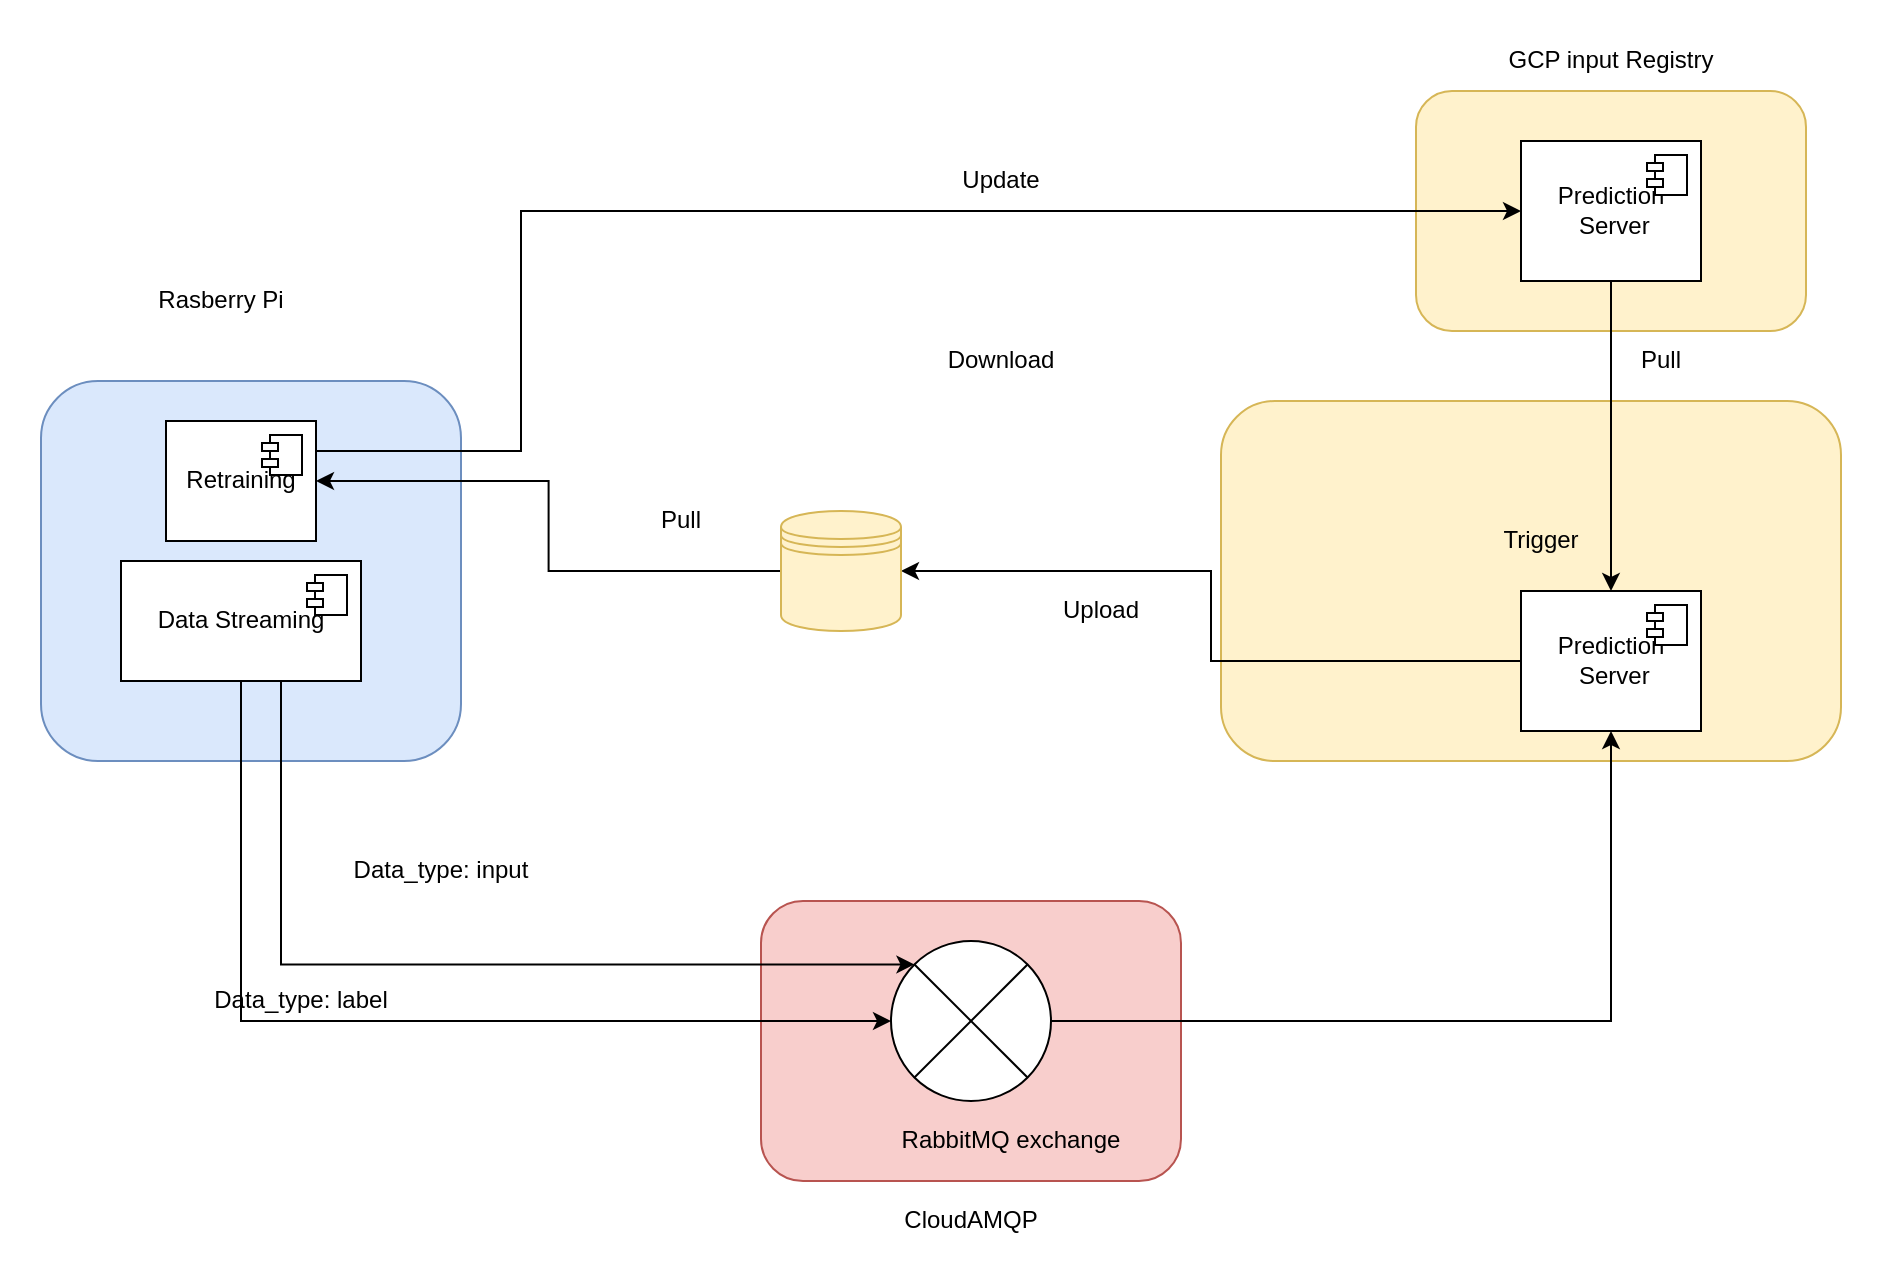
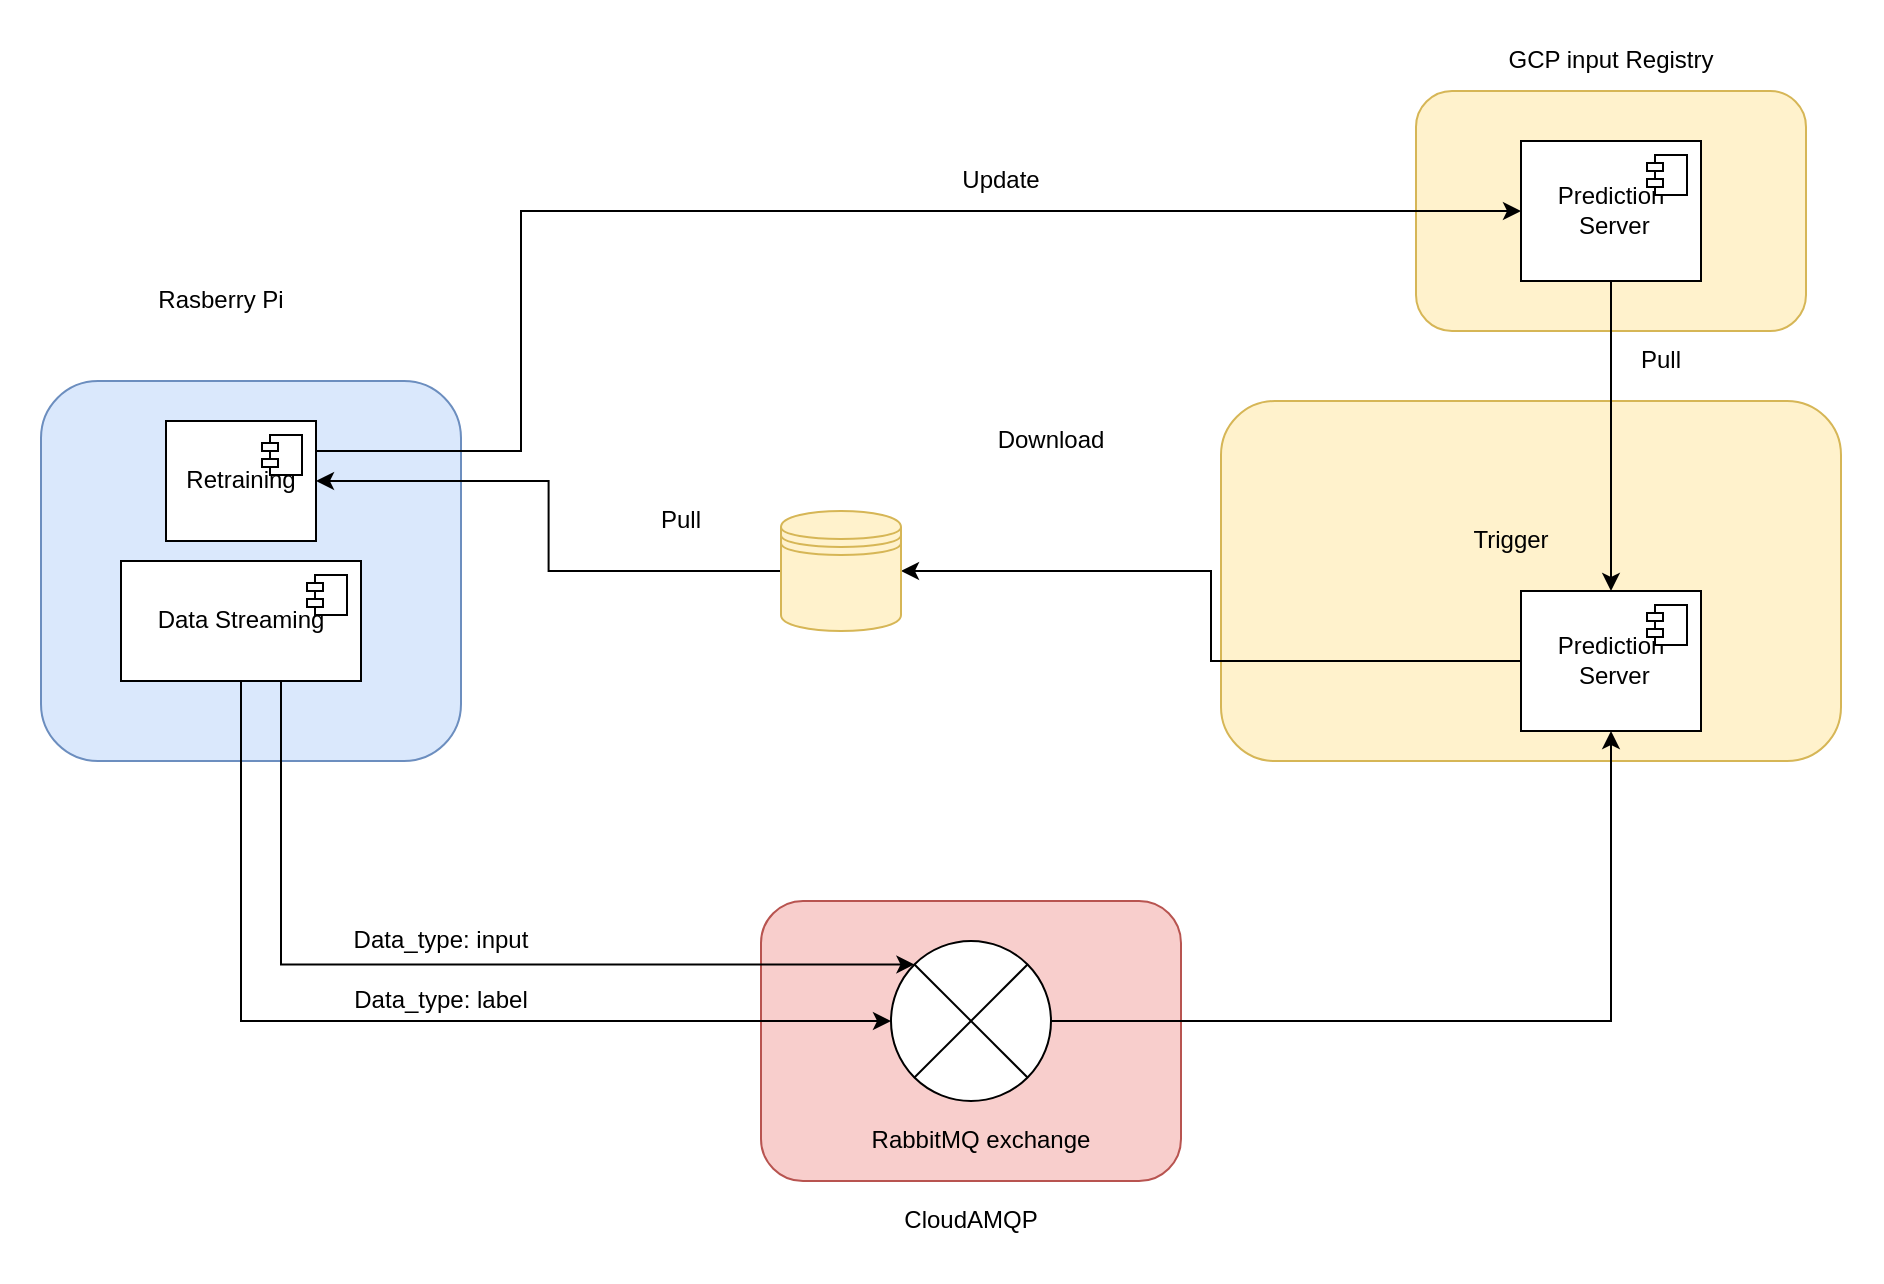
(1001, 361) -> (1051, 441)
(1541, 541) -> (1511, 541)
(1101, 611) -> none
(441, 871) -> (441, 941)
(301, 1001) -> (441, 1001)
(1011, 1141) -> (981, 1141)
